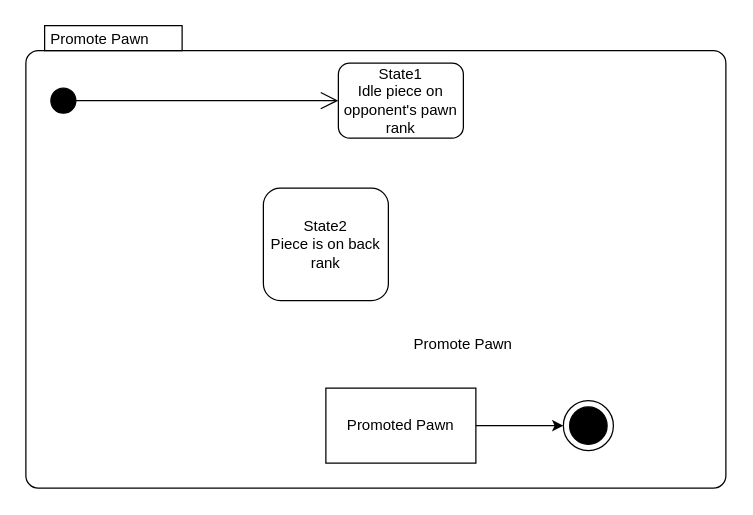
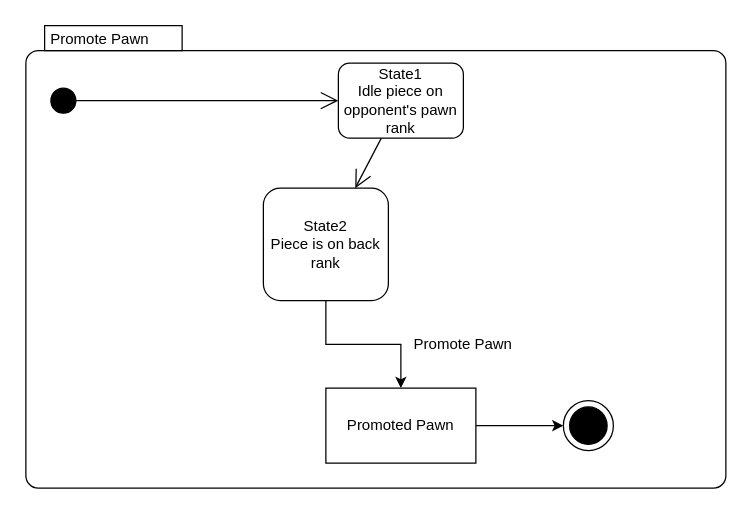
none -> (369, 161)
none -> (359, 344)
